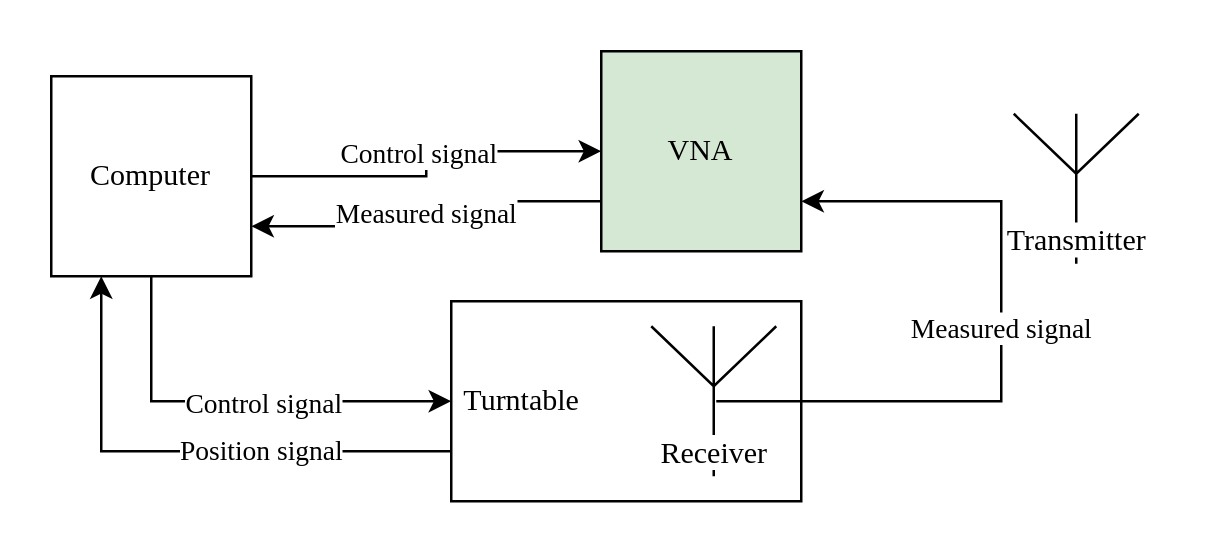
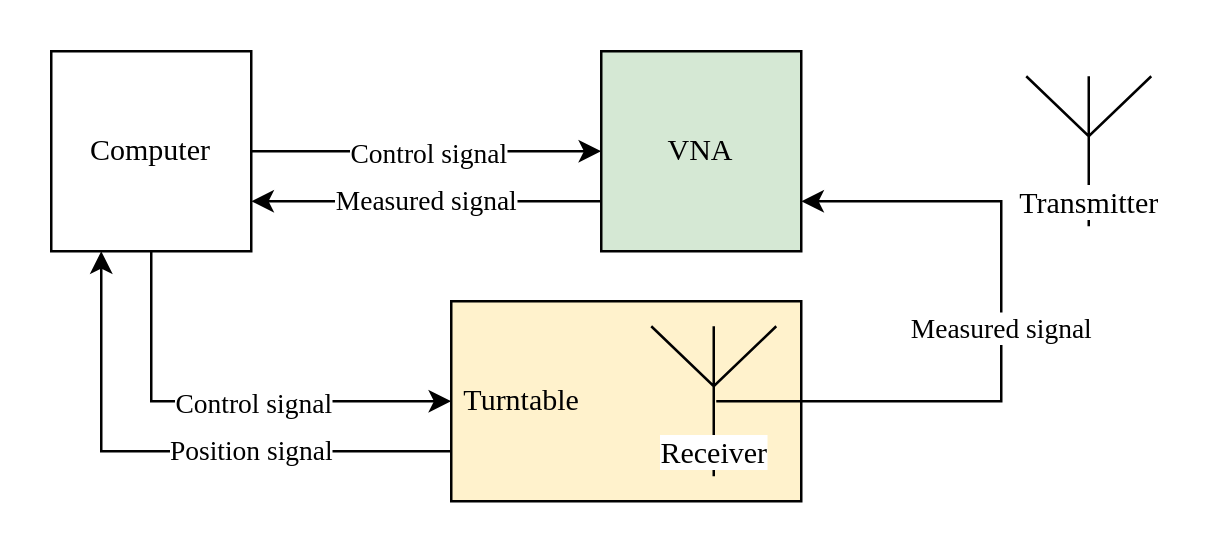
(151, 176) -> (151, 151)
(1076, 189) -> (1089, 151)
(626, 401) -> (626, 401)
